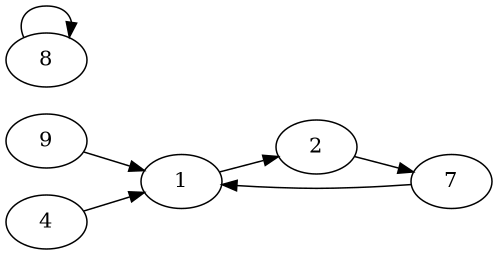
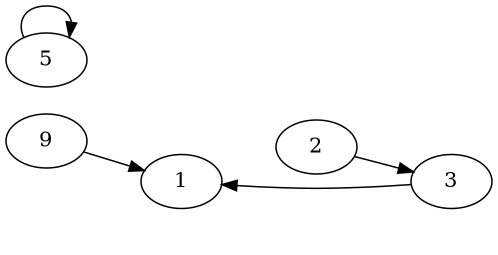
(46, 60) -> (46, 60)
(242, 166) -> none
(452, 182) -> (452, 182)
(46, 222) -> none
